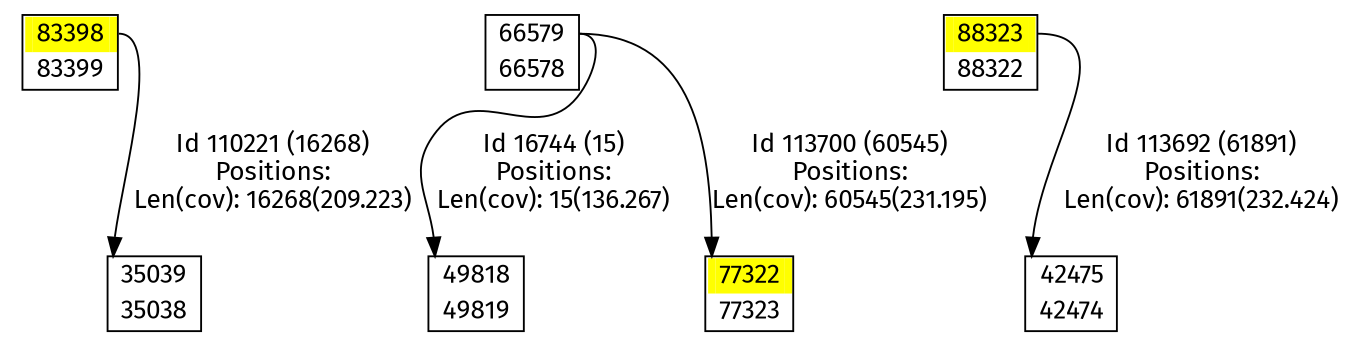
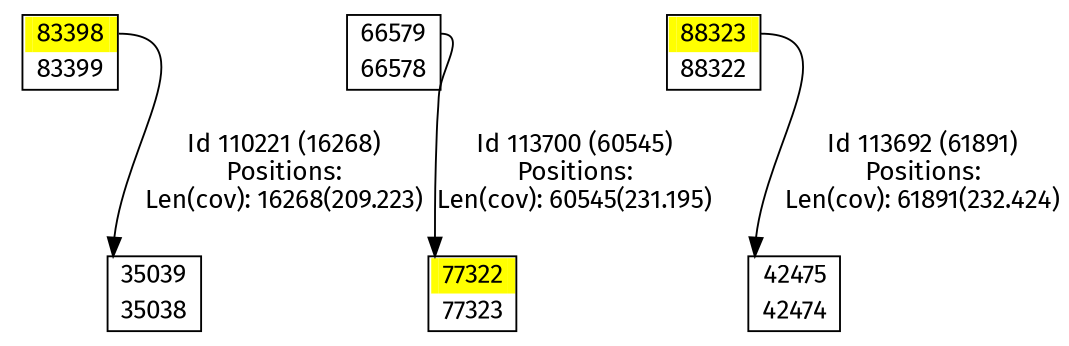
(476, 294) -> none
